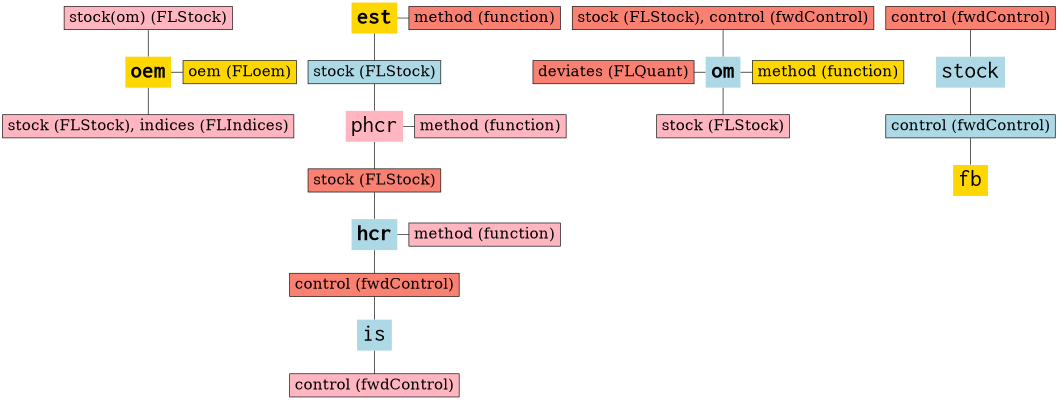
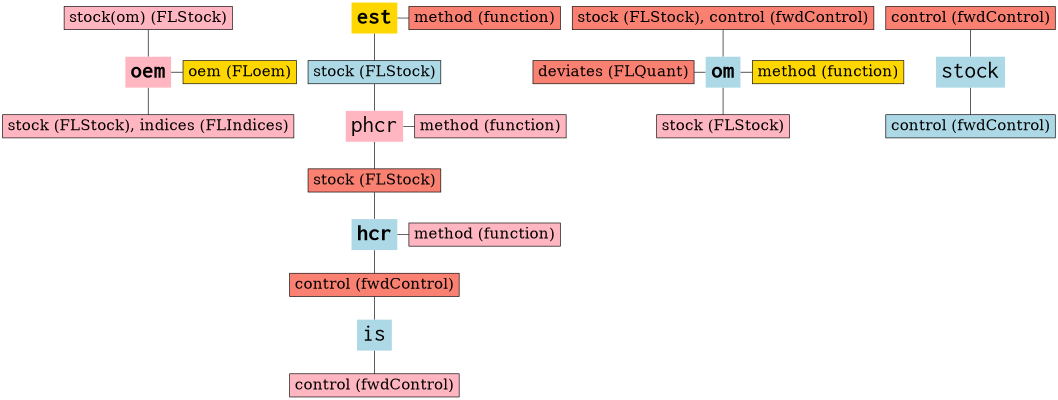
(148, 72) -> (148, 72)
(971, 180) -> none
